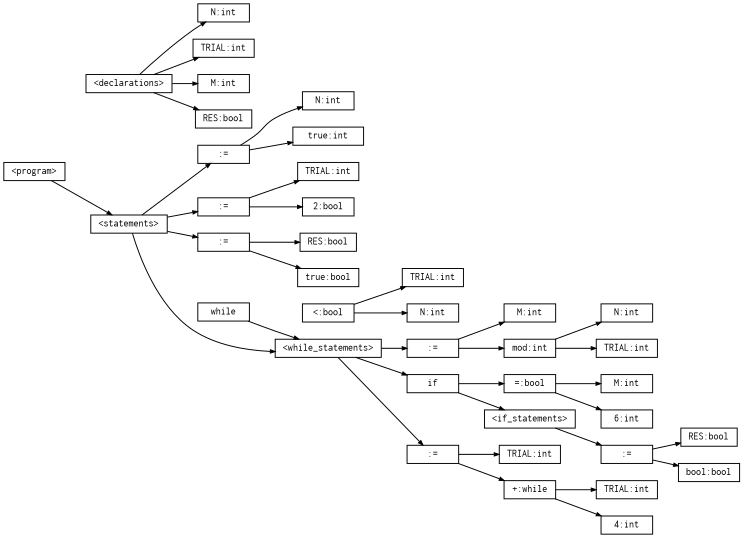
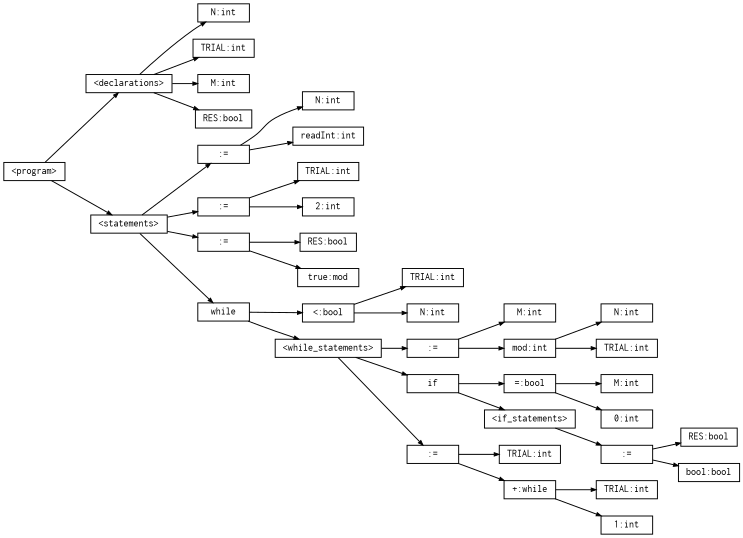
none -> (80, 129)
(328, 136) -> (328, 136)
(328, 207) -> (328, 207)
(328, 278) -> (328, 278)
none -> (273, 312)
(179, 319) -> (175, 266)
(627, 419) -> (627, 419)
(627, 525) -> (627, 525)
